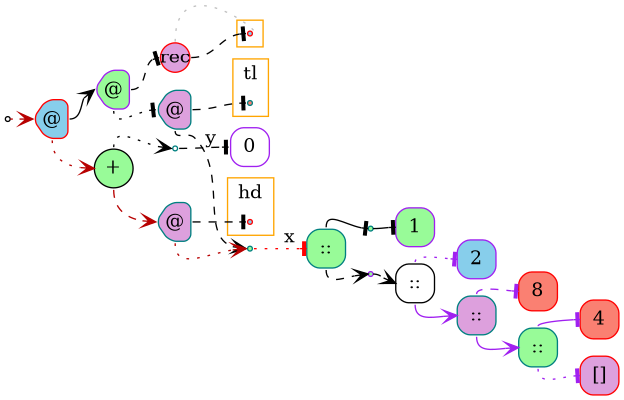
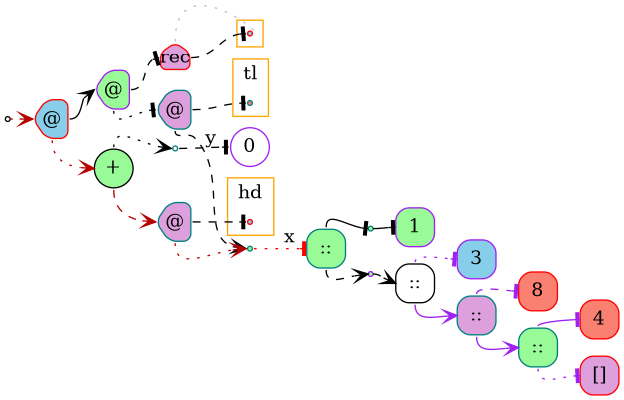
(175, 58) -> (175, 58)
(250, 147) -> (250, 147)
(477, 259) -> (477, 259)
